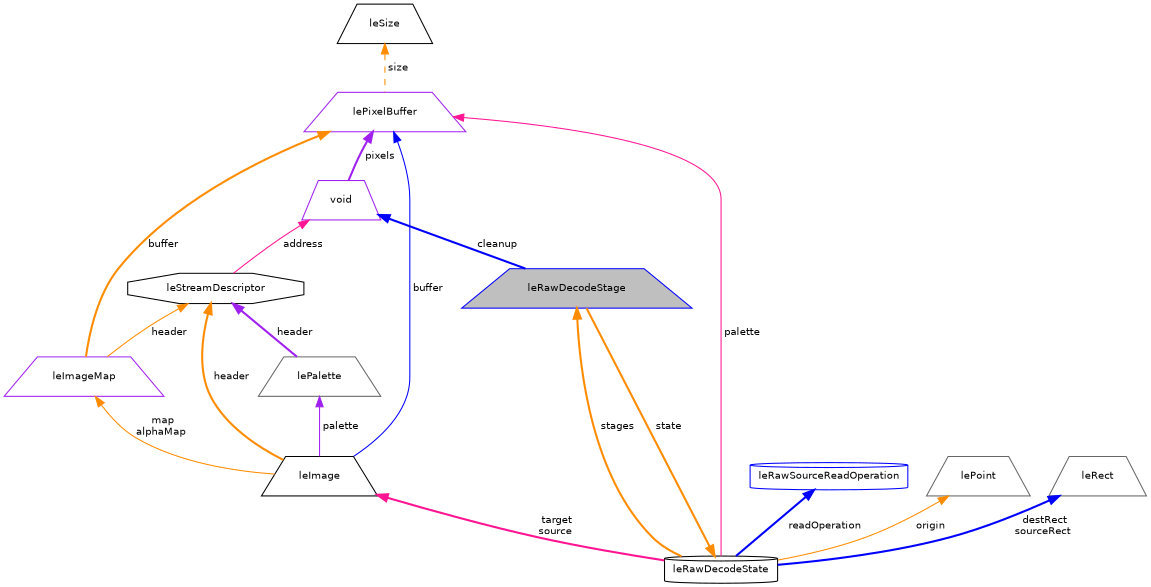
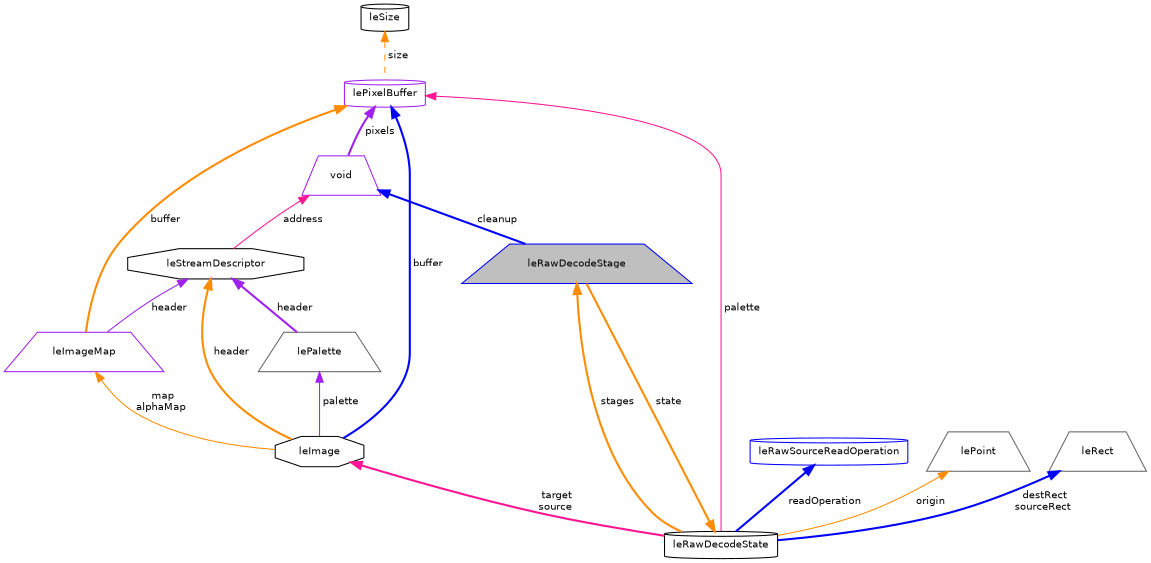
(385, 24) -> (385, 18)
(385, 112) -> (385, 94)
(410, 309) -> (410, 290)
(142, 331) -> (142, 306)
(320, 476) -> (320, 452)
